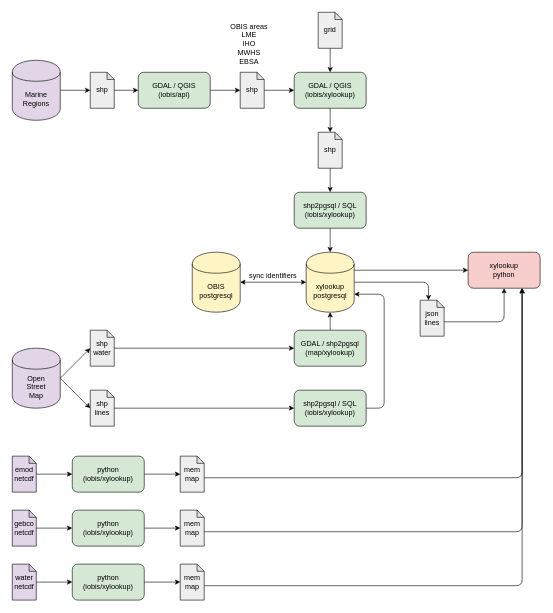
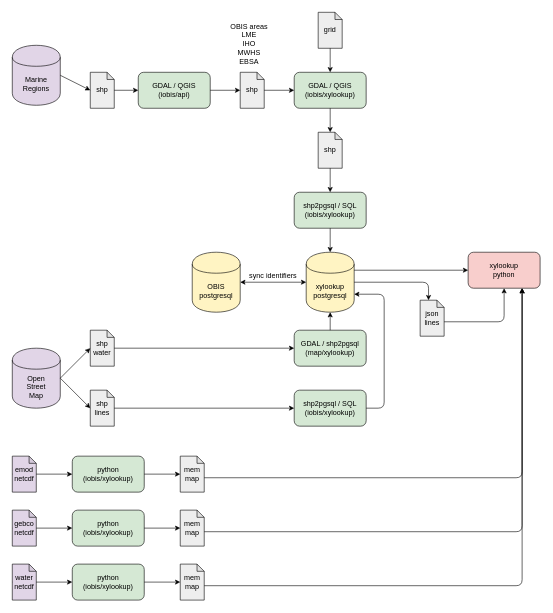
(36, 90) -> (36, 75)
